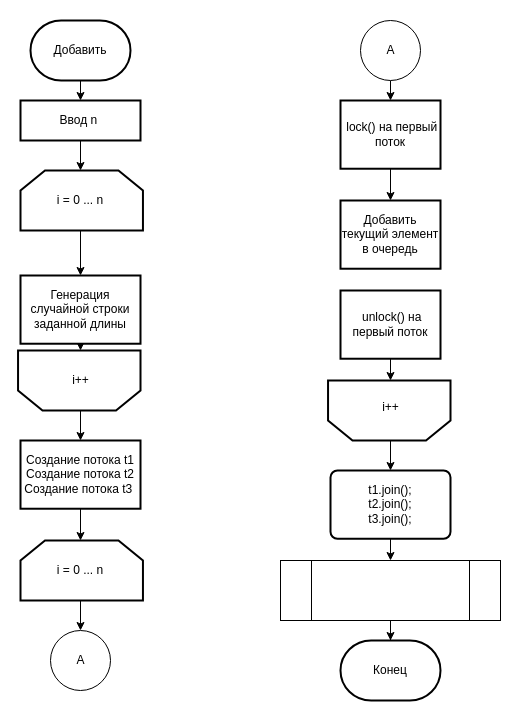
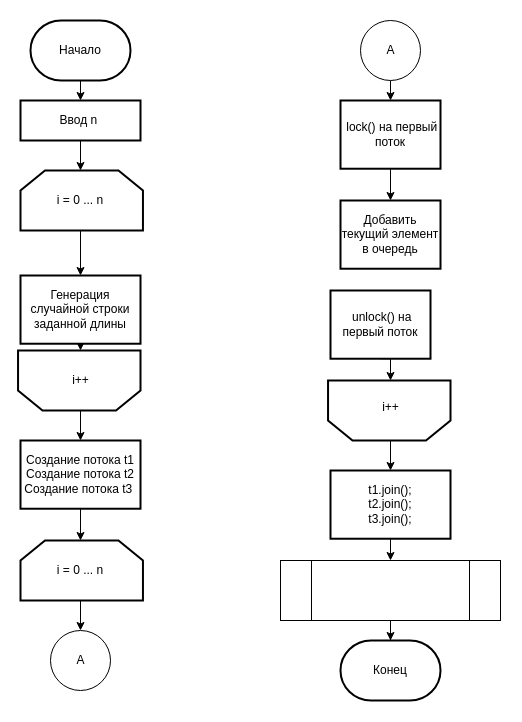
(81, 51) -> (81, 51)
(391, 325) -> (381, 325)
(391, 505) -> (391, 505)
